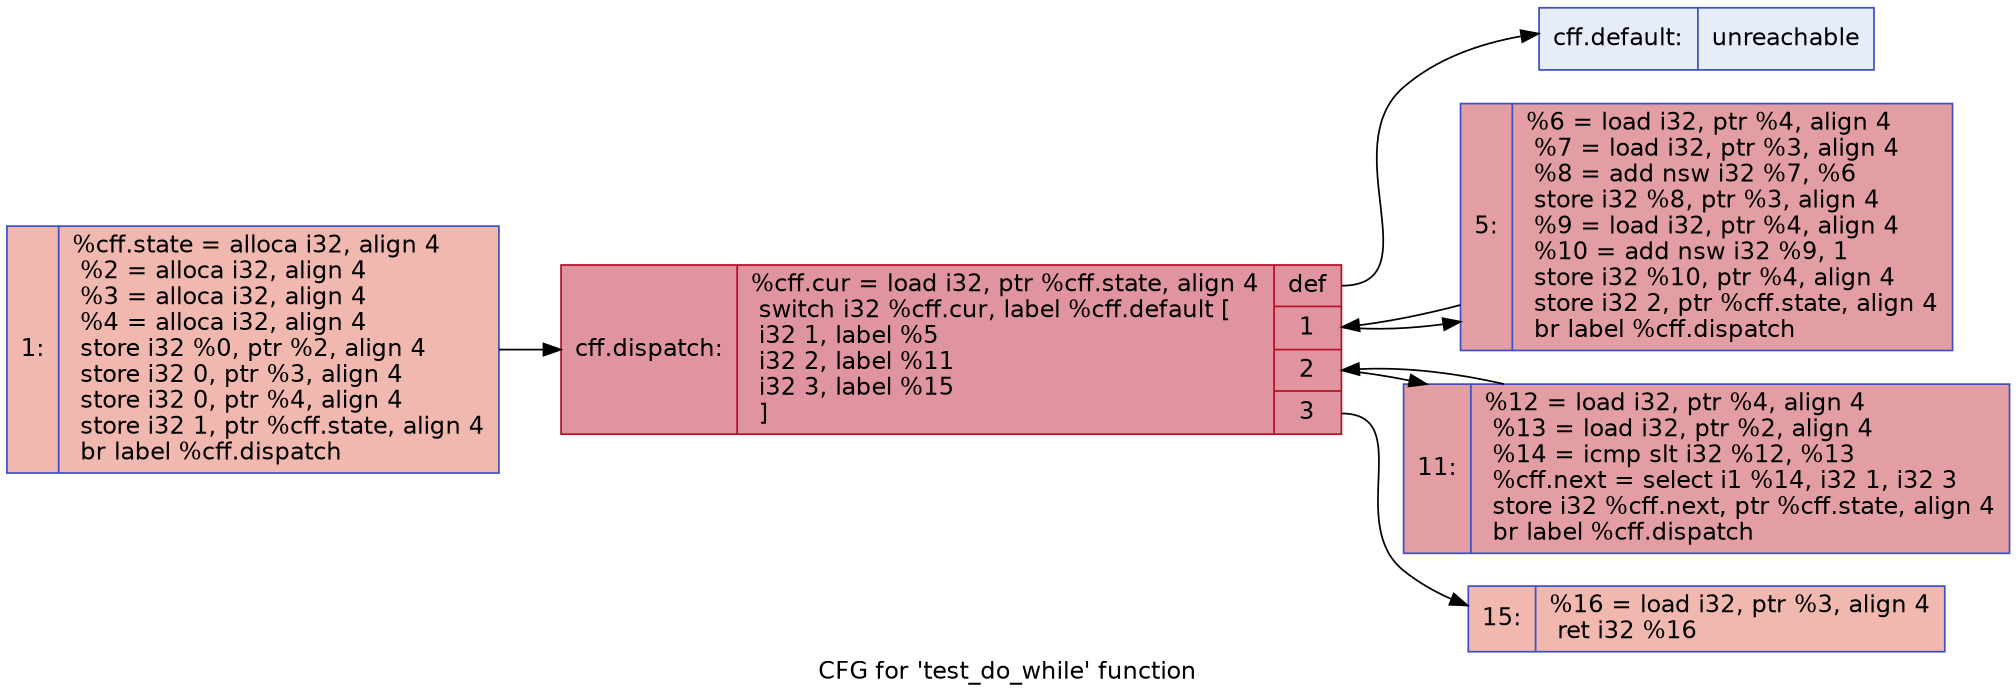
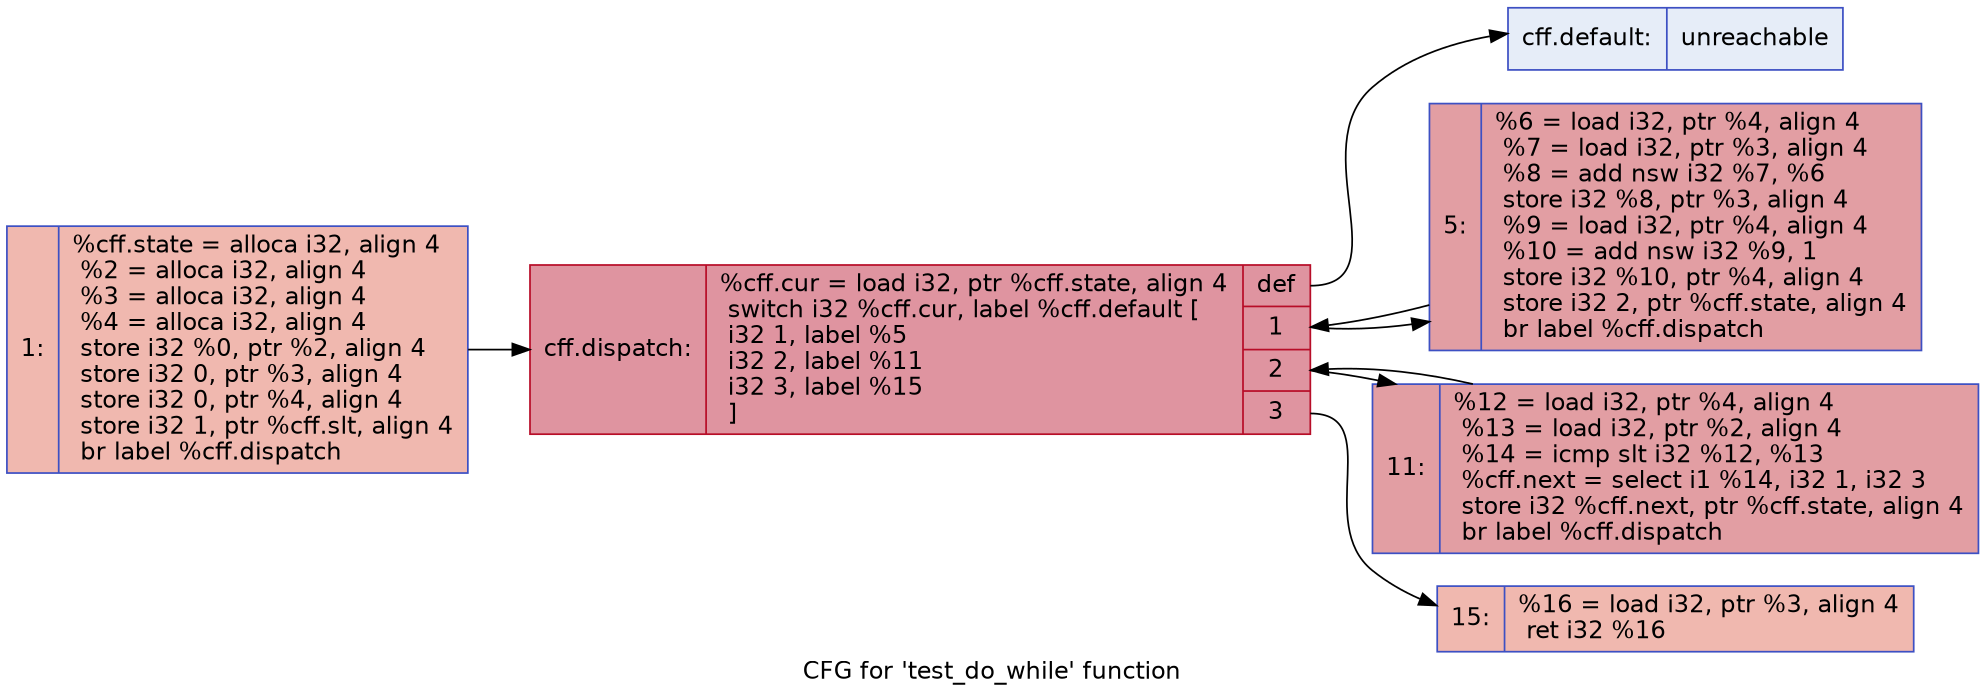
(279, 426) -> (263, 426)
